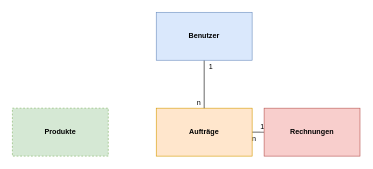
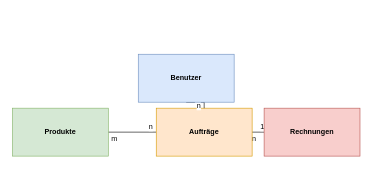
(204, 36) -> (186, 78)
(60, 132) -> (60, 132)
none -> (132, 132)
